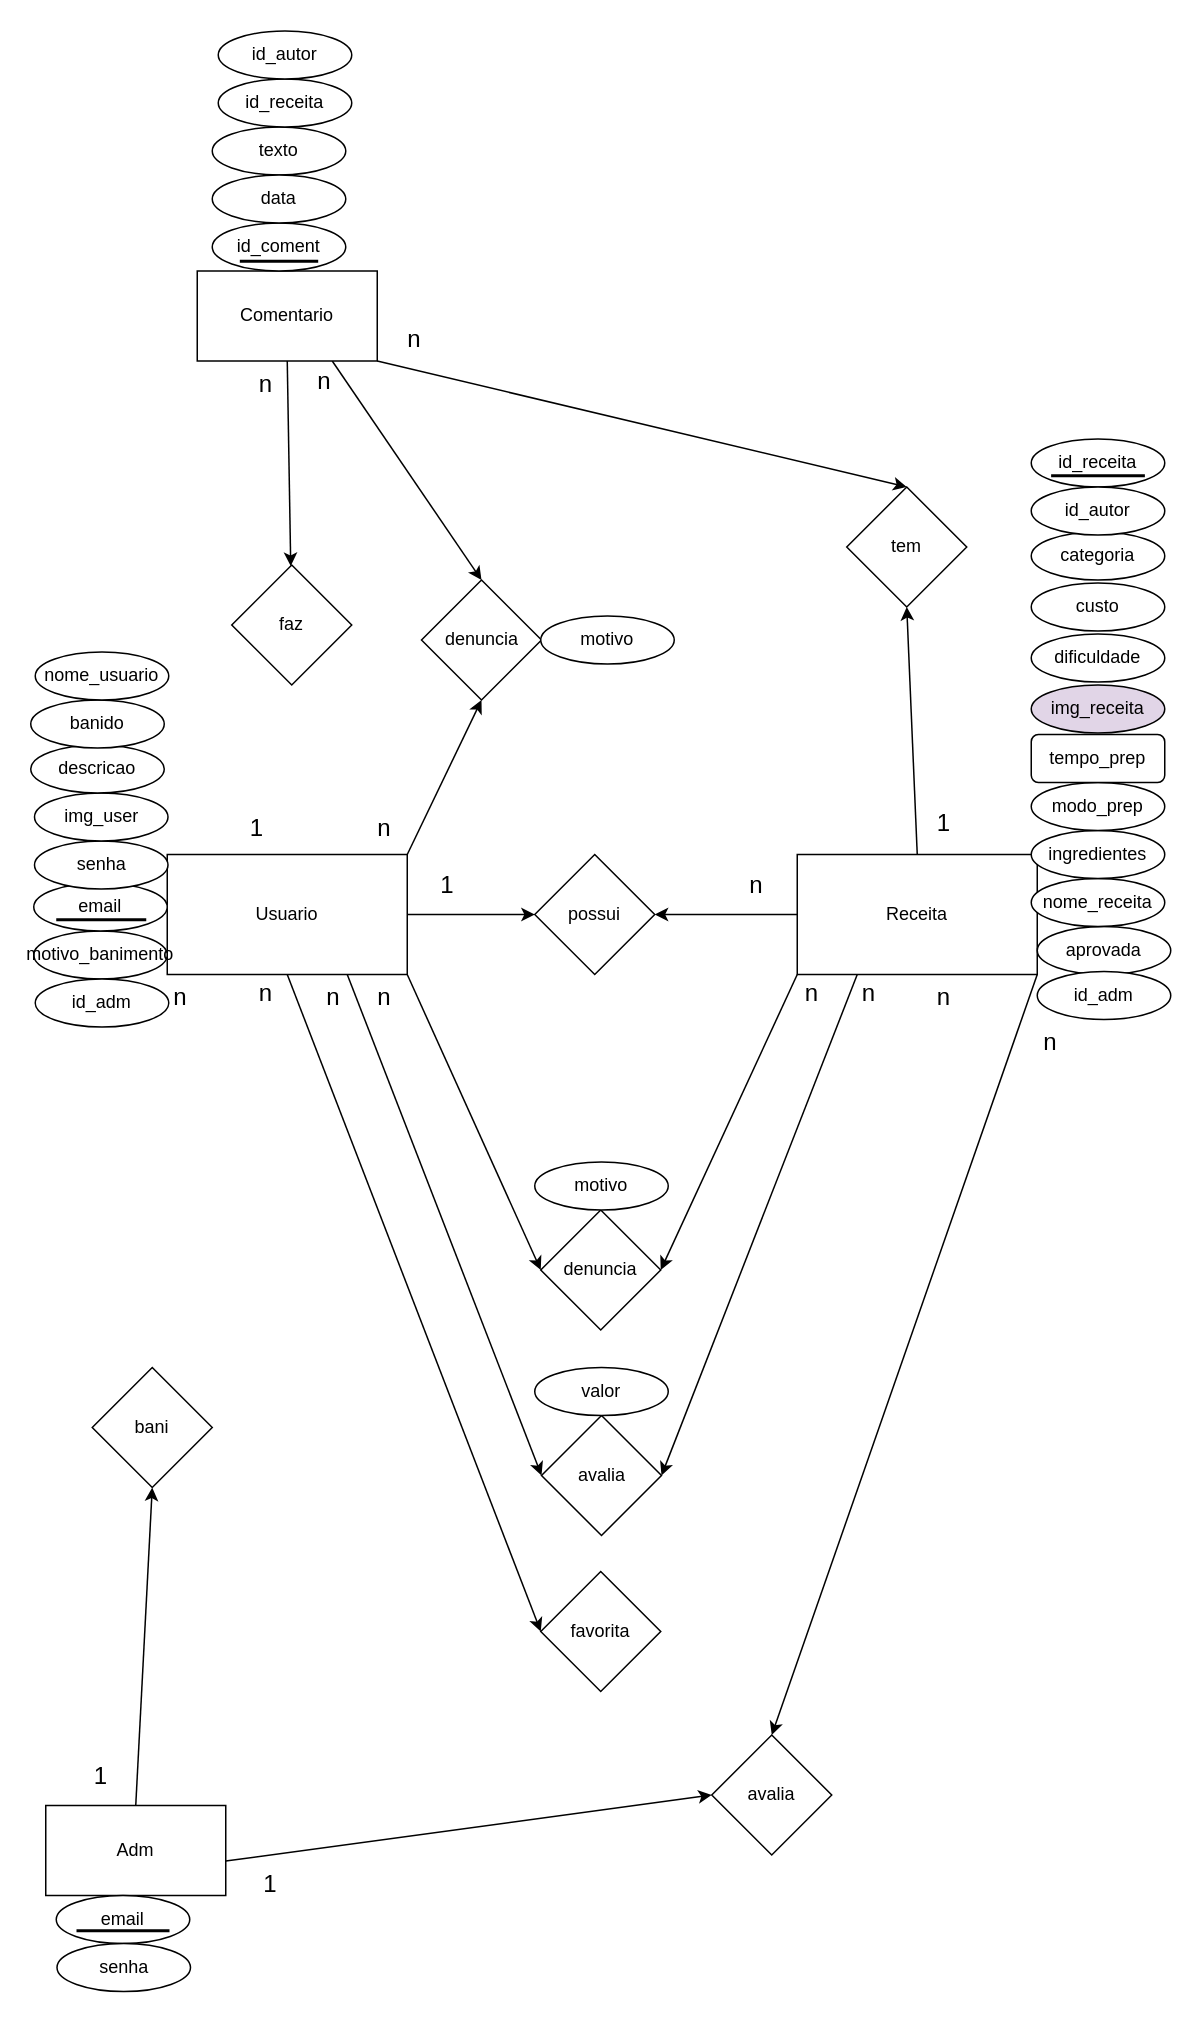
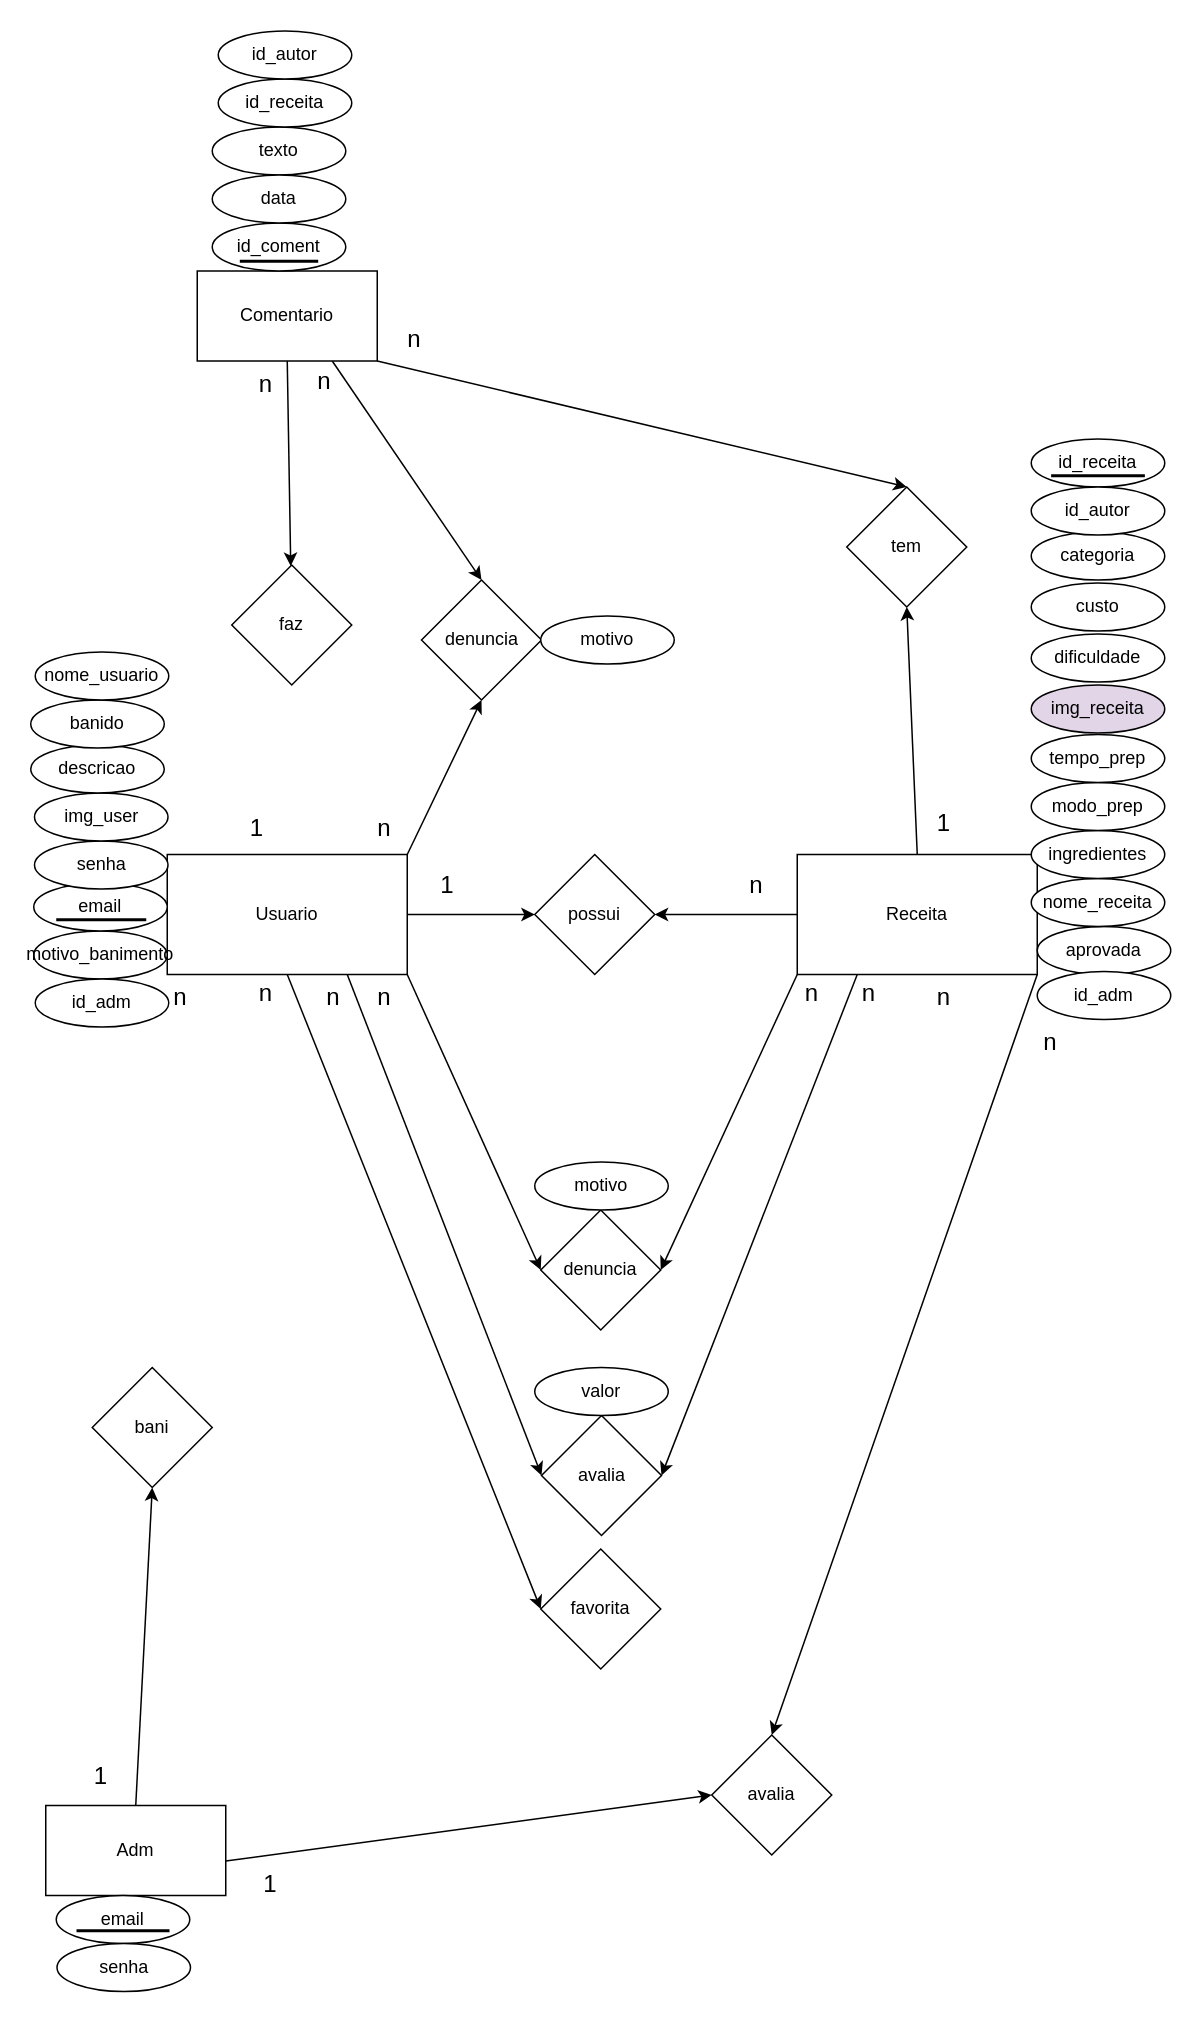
(1098, 758) -> (1098, 758)
(601, 1631) -> (601, 1609)
